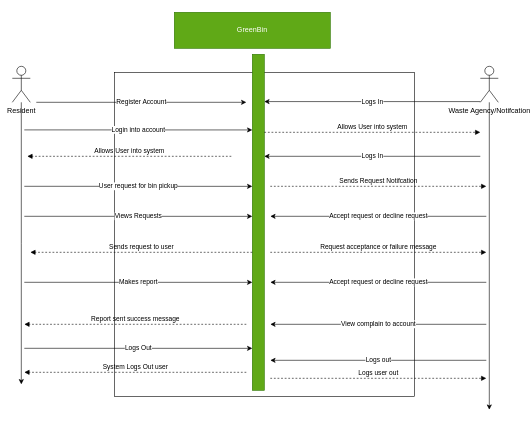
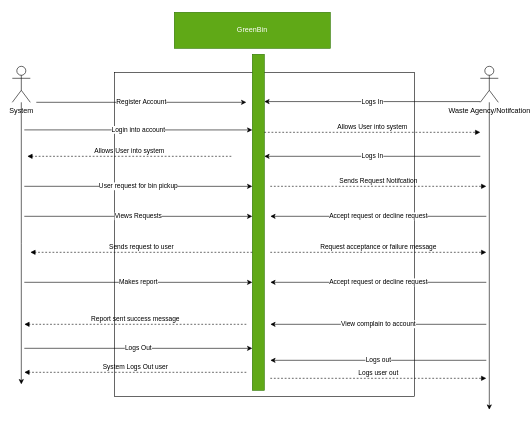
(22, 111) -> (22, 111)
